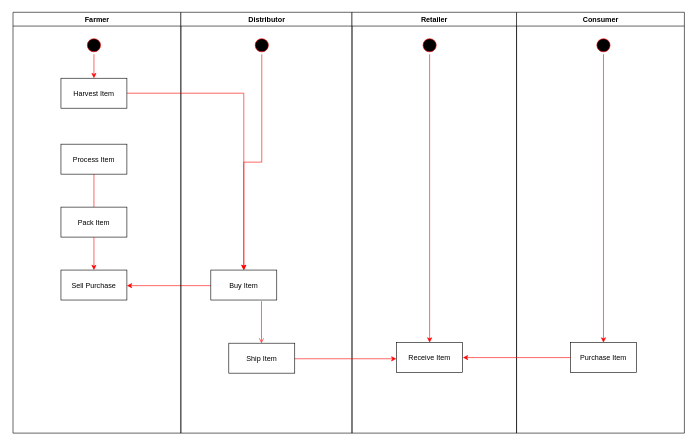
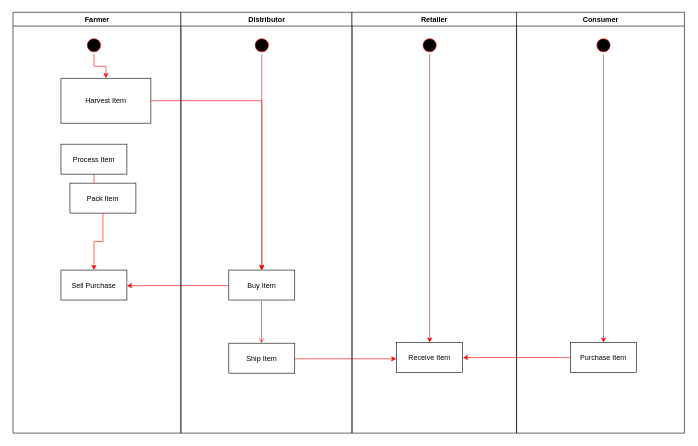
(94, 93) -> (106, 101)
(94, 222) -> (103, 198)
(244, 285) -> (262, 285)
